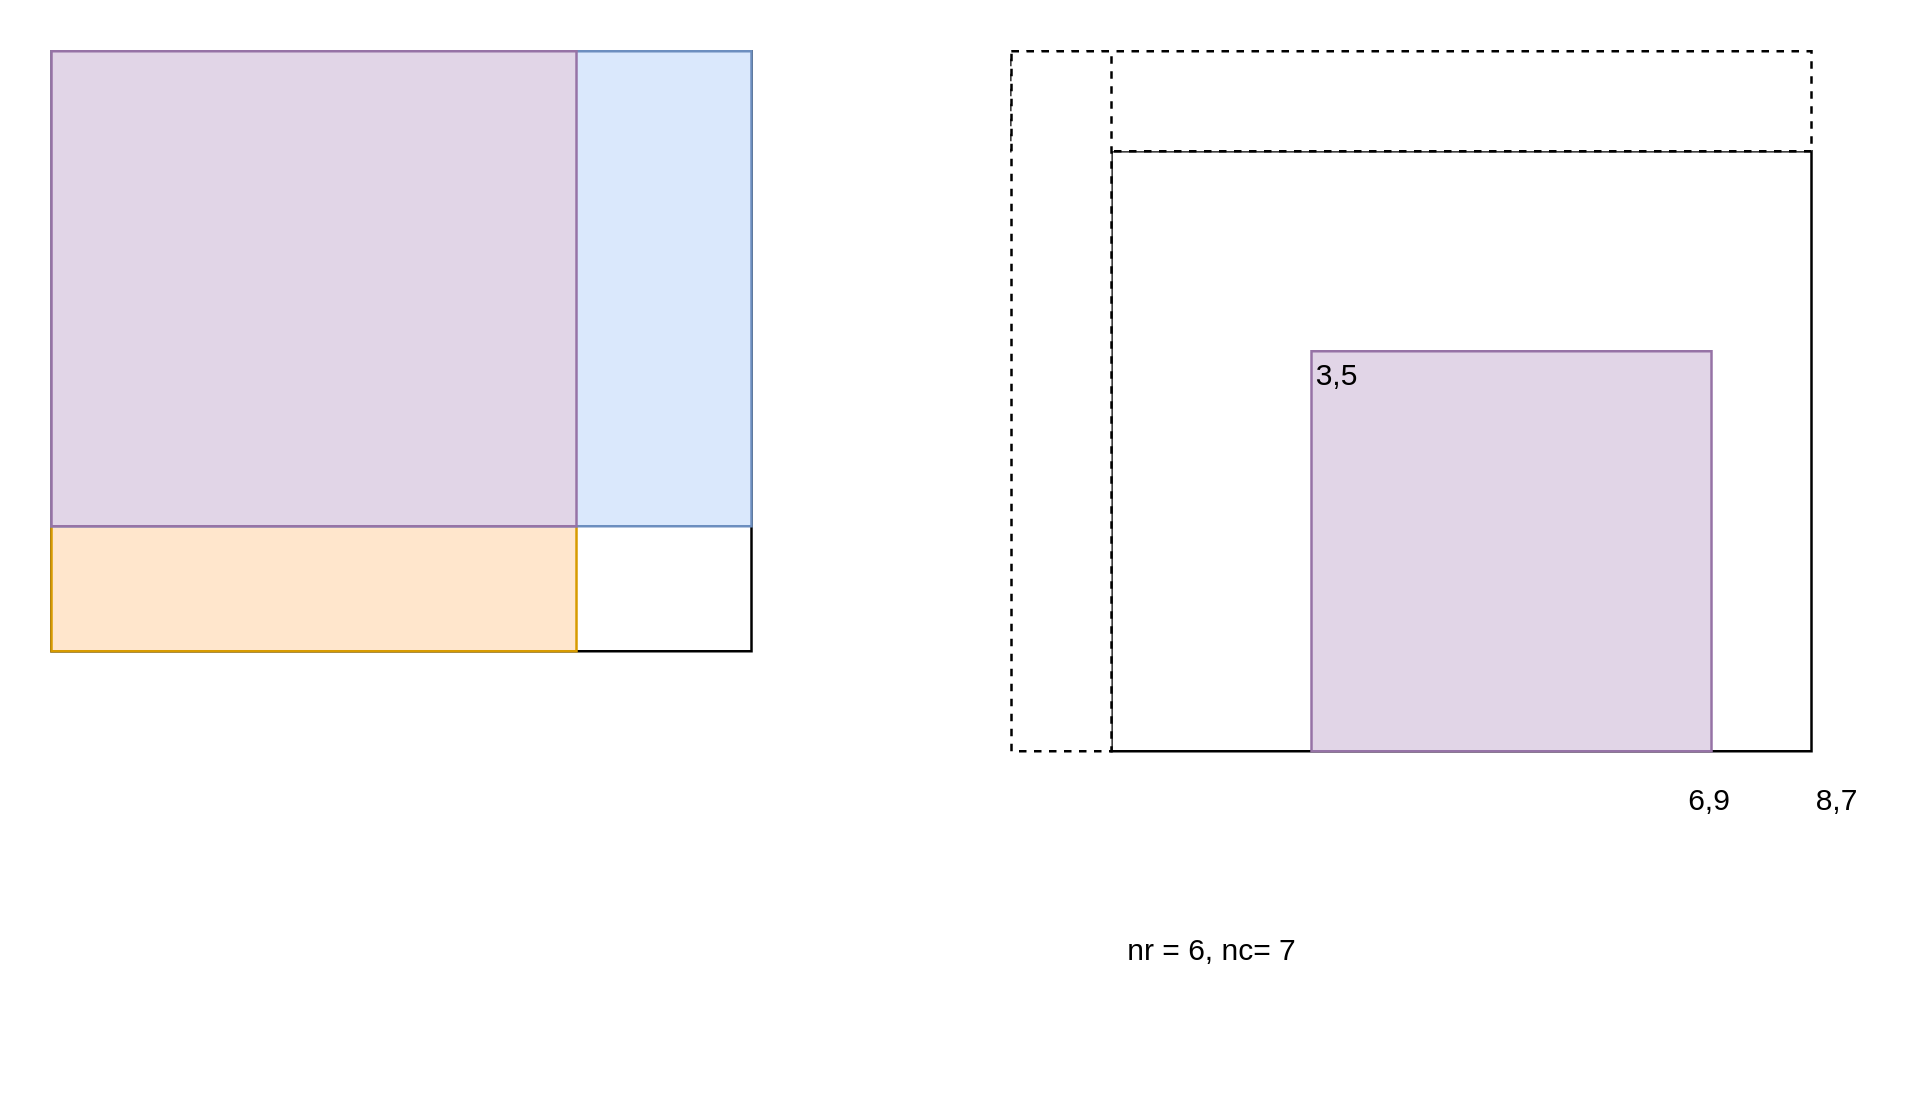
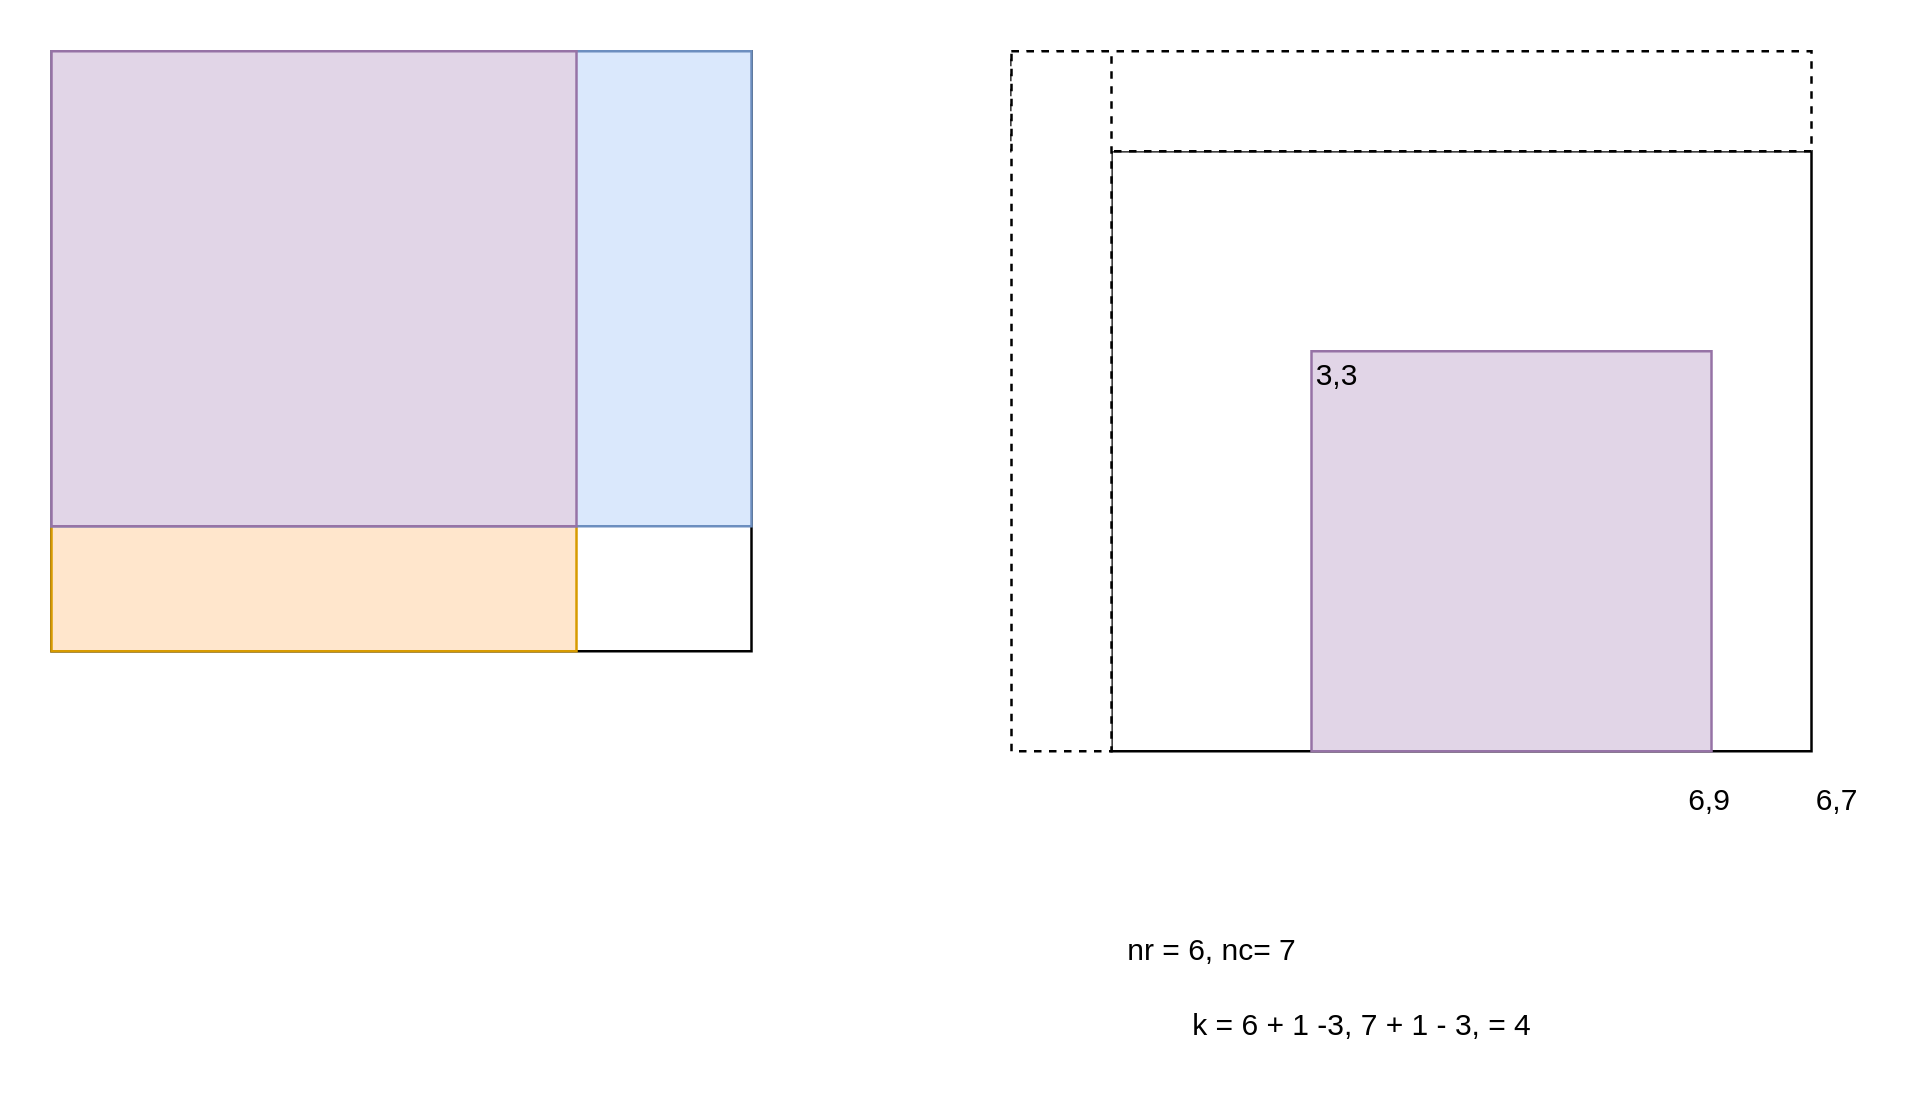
(1338, 376) -> (1338, 376)
(1838, 801) -> (1838, 801)
none -> (1361, 1026)
